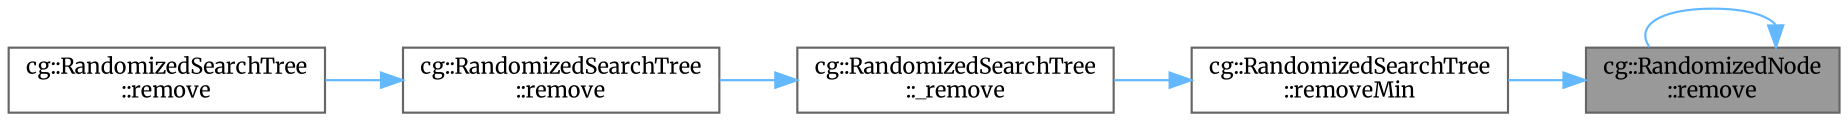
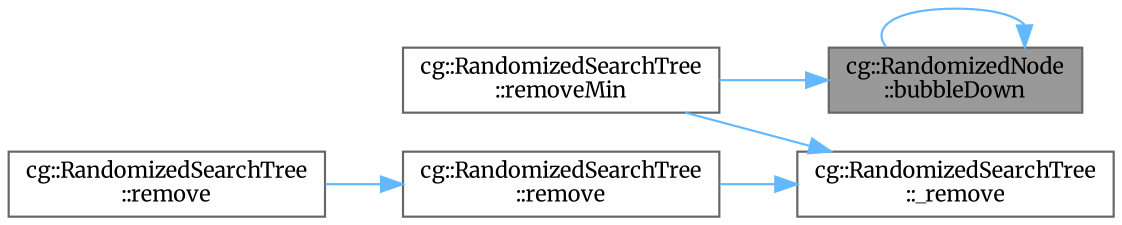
(1142, 80) -> (748, 129)
(1713, 80) -> (955, 80)
